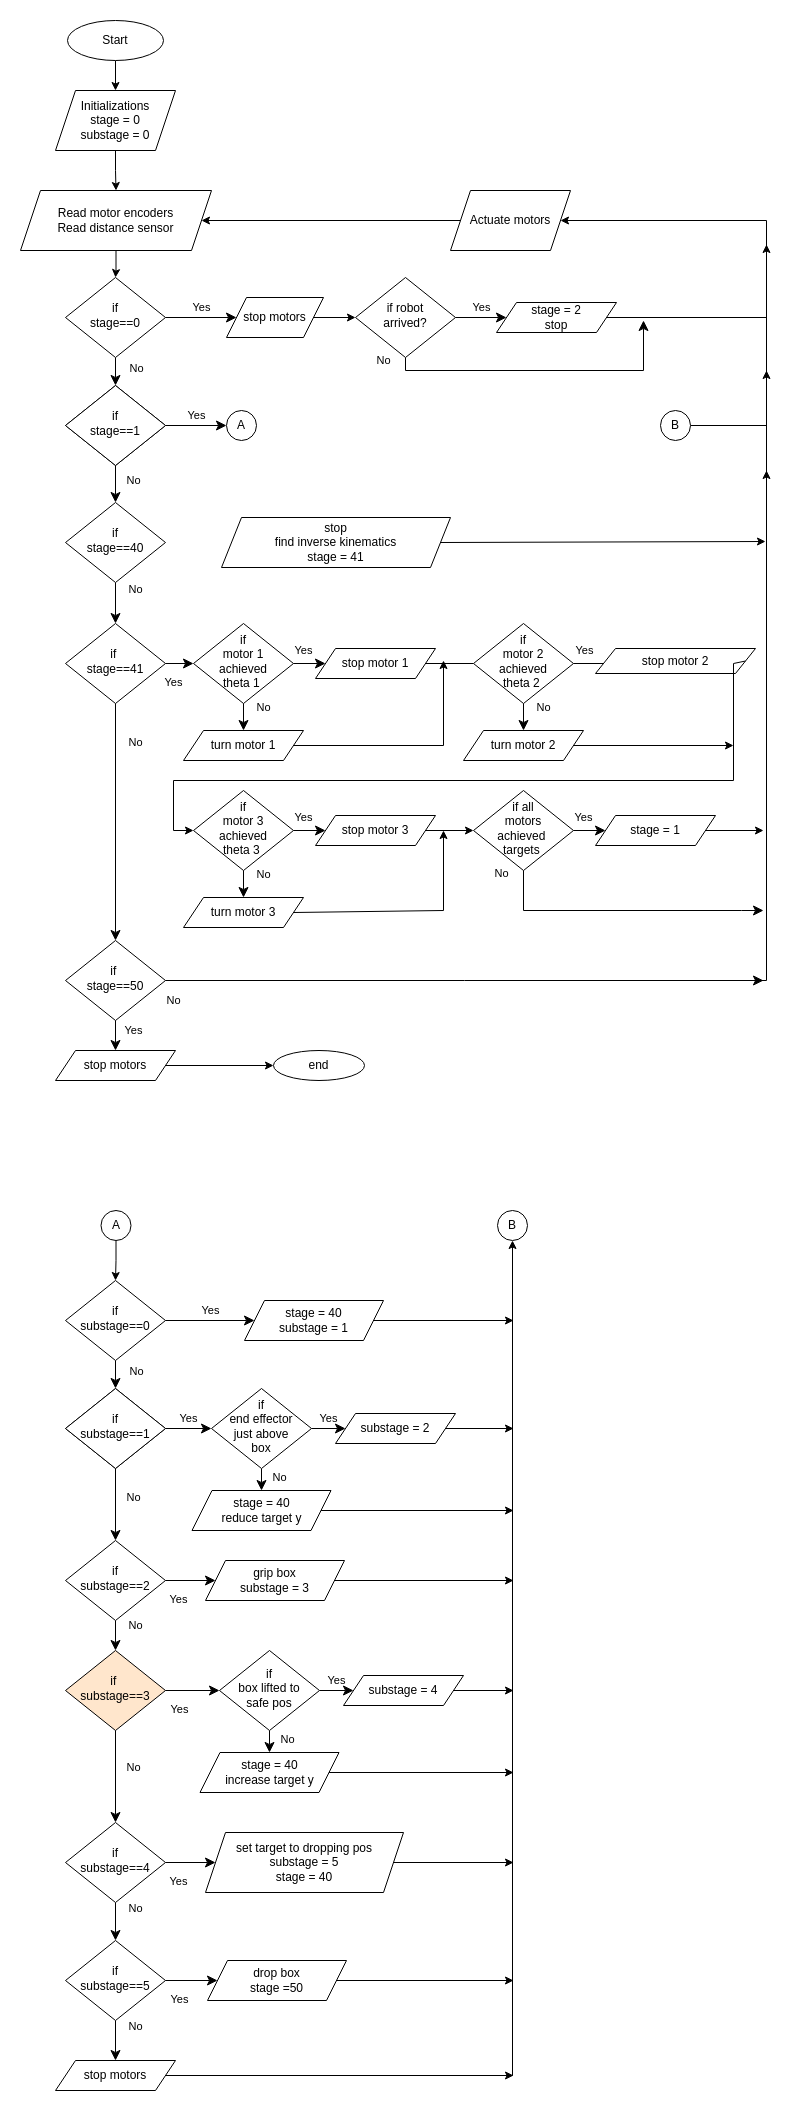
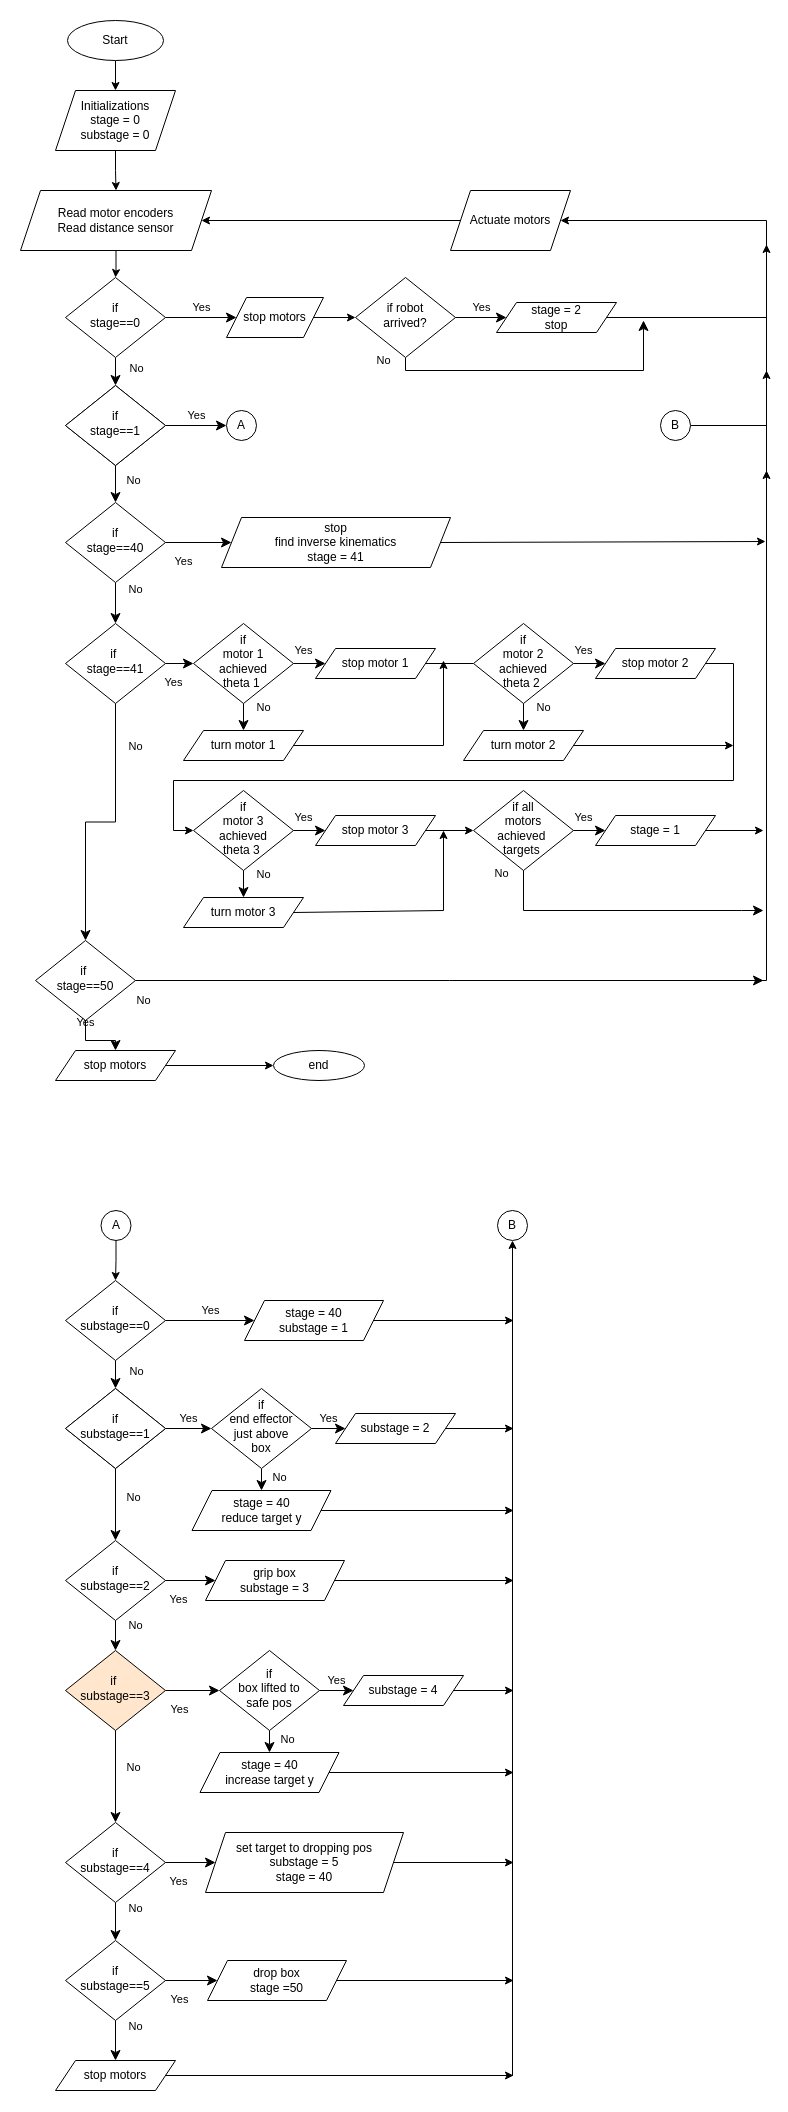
none -> (195, 543)
(676, 661) -> (656, 664)
(116, 981) -> (86, 981)
